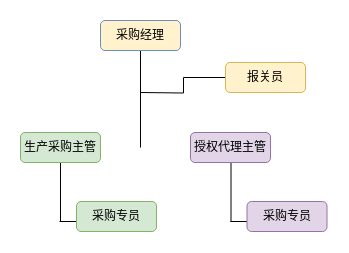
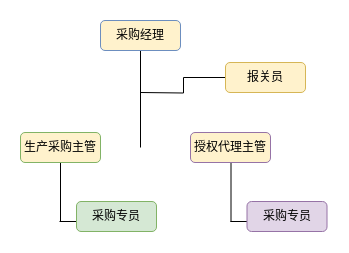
(61, 148) -> (61, 148)
(231, 148) -> (231, 148)
